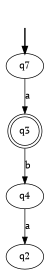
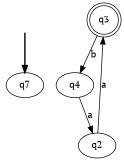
(25, 93) -> (100, 89)
